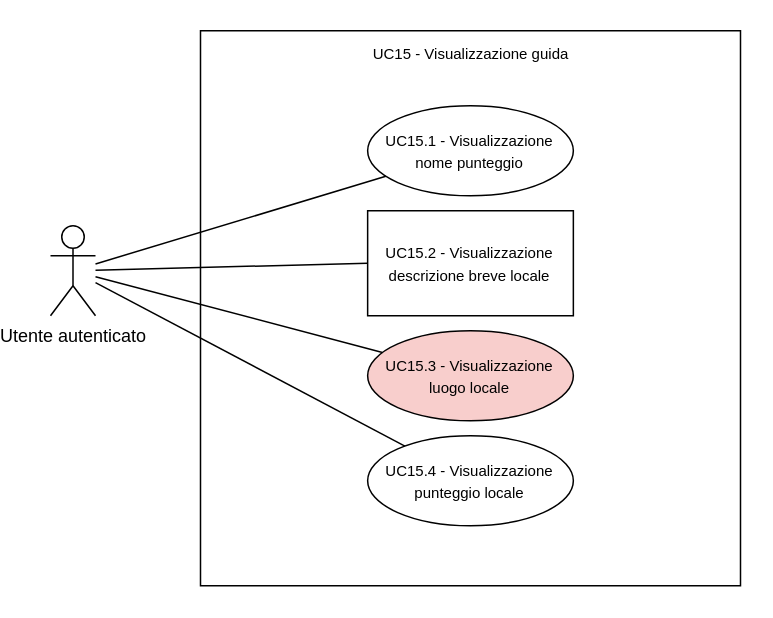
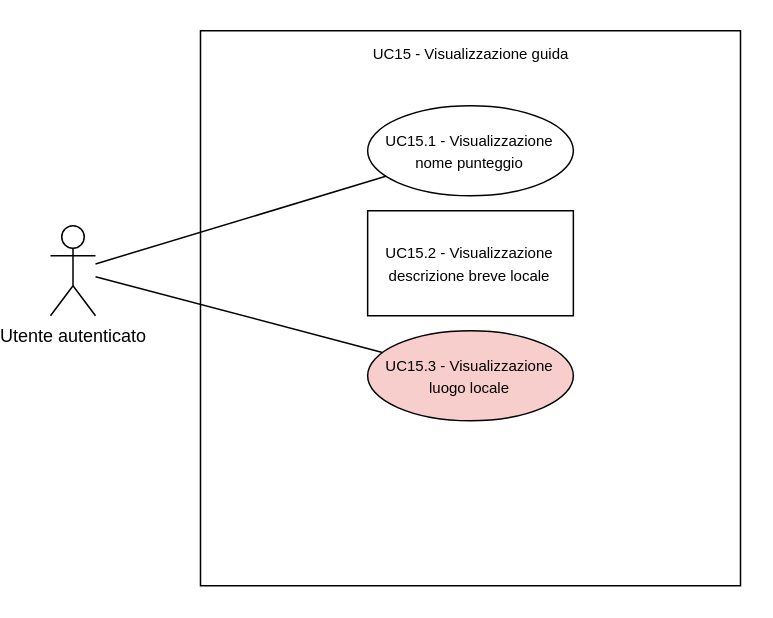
(231, 267) -> none
(250, 364) -> none
(470, 481) -> none
